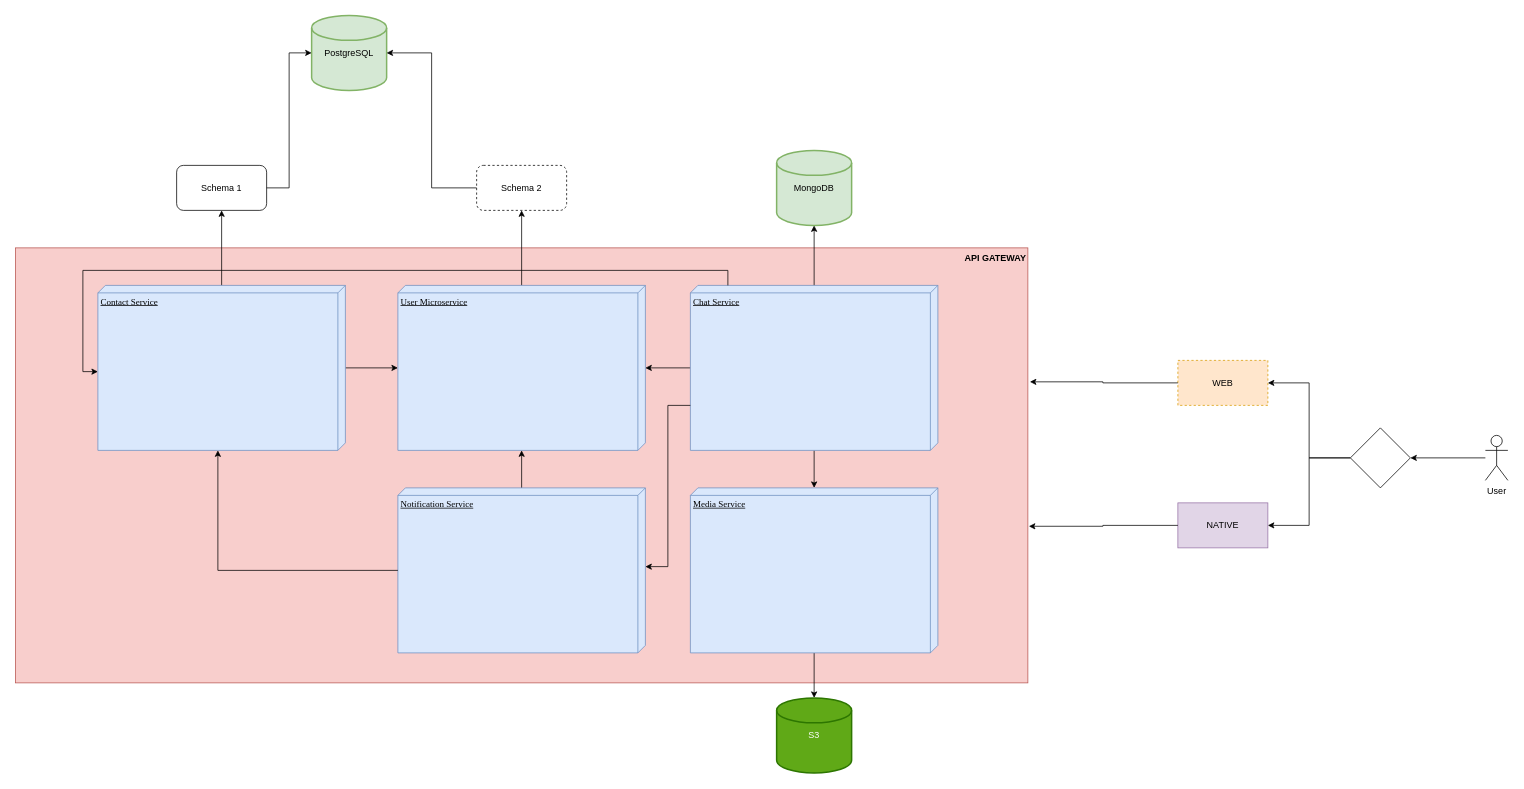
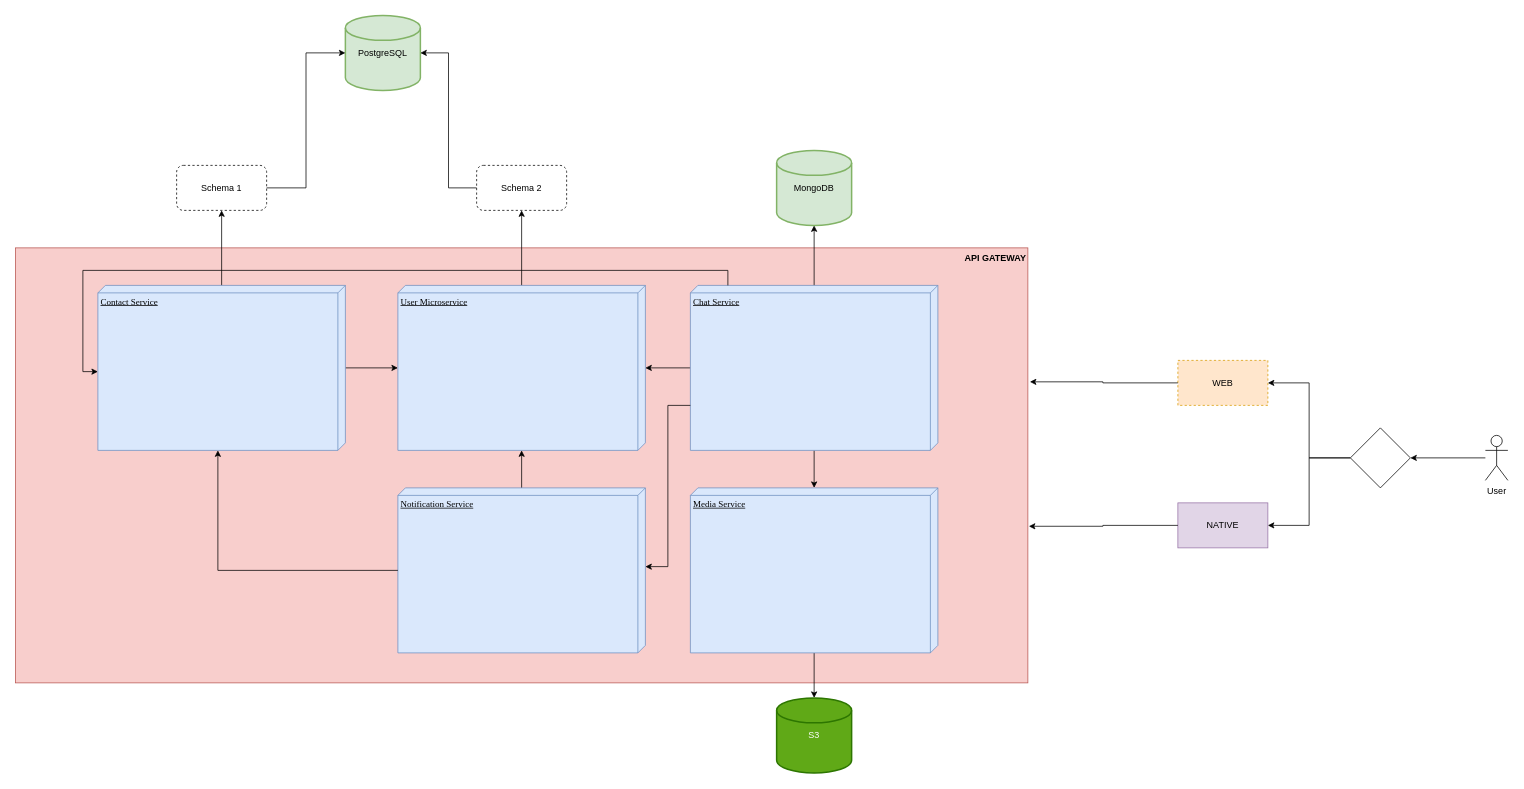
(349, 53) -> (383, 53)
(222, 188) -> (222, 188)
